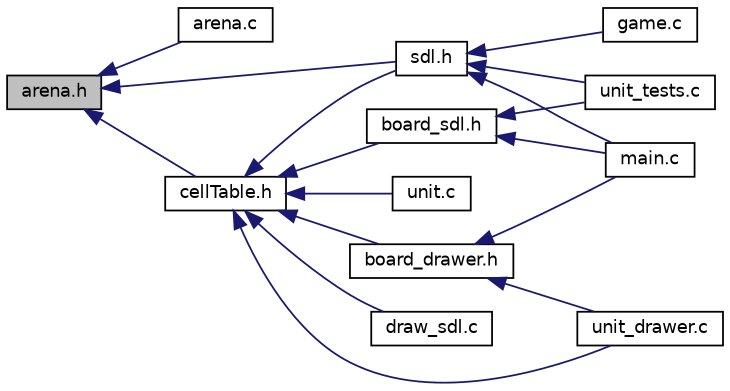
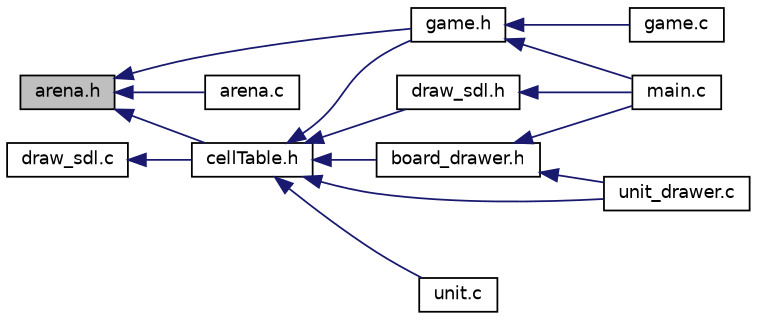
(432, 59) -> (458, 25)
(650, 92) -> none
(432, 126) -> (458, 92)
(317, 273) -> (169, 160)
